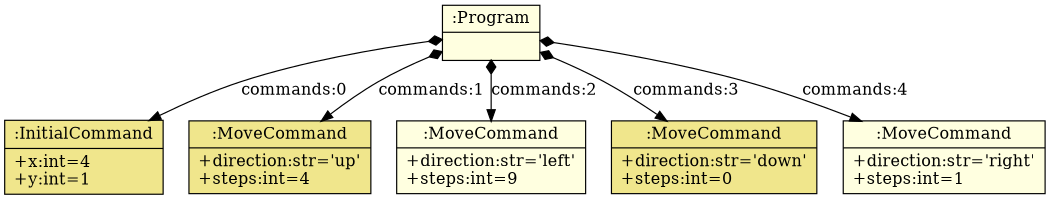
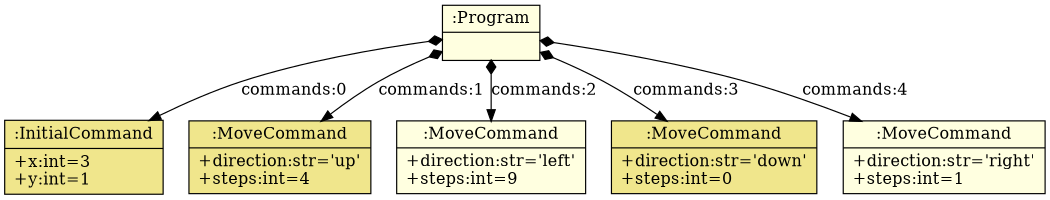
(53, 162) -> (53, 162)
